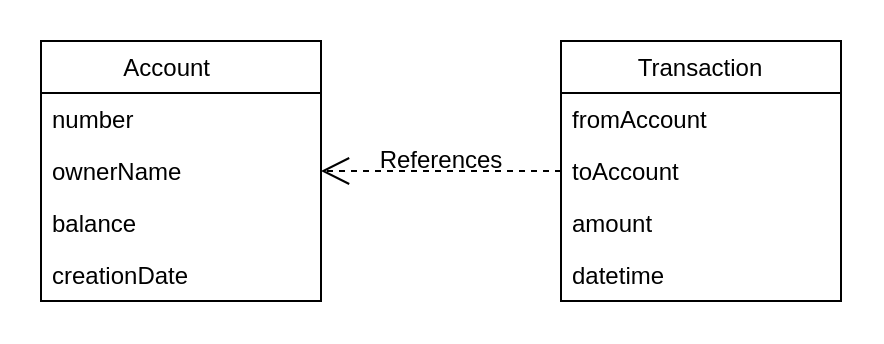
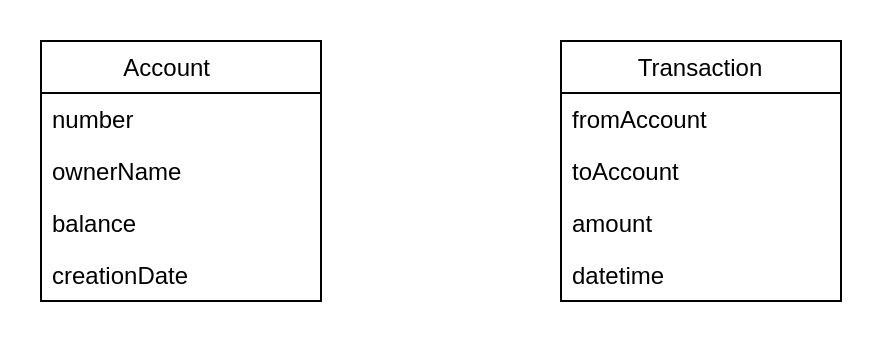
(445, 171) -> none
